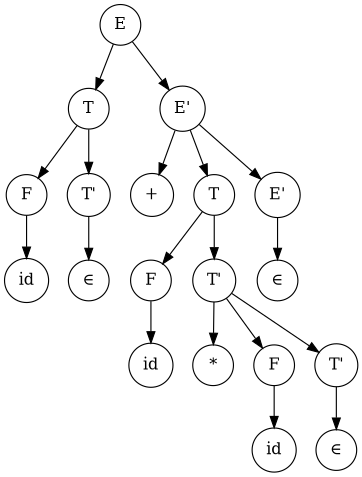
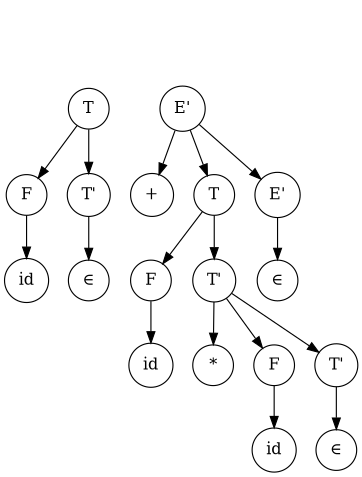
(120, 25) -> none
